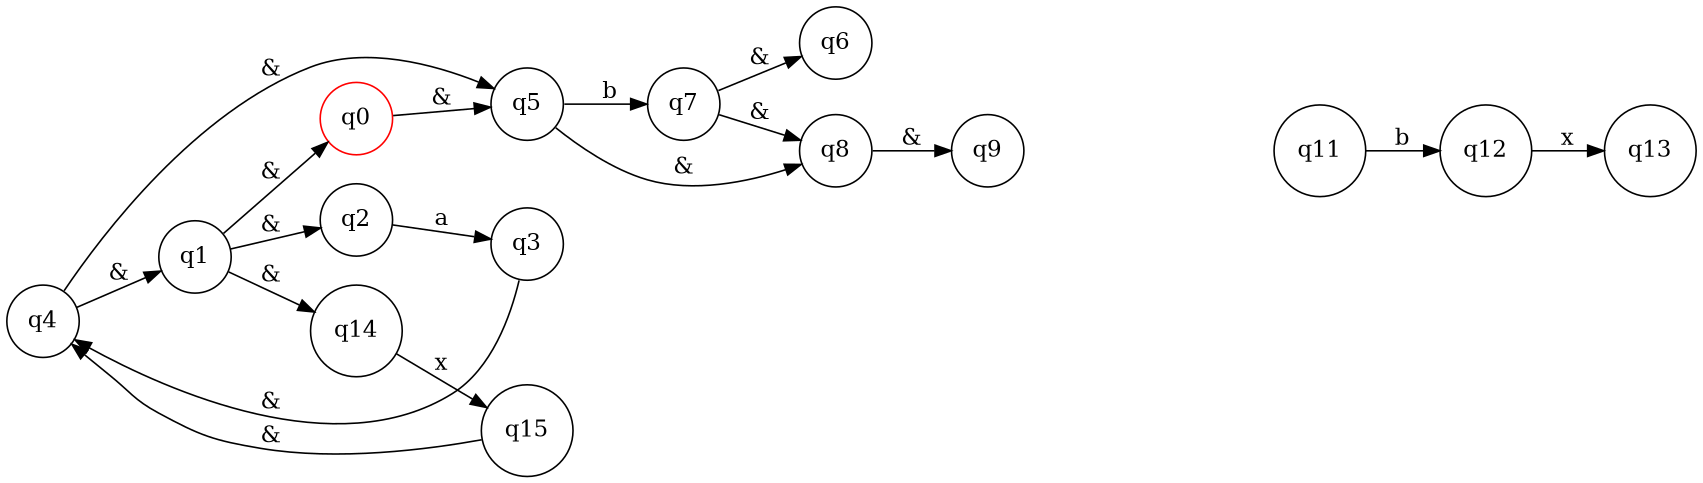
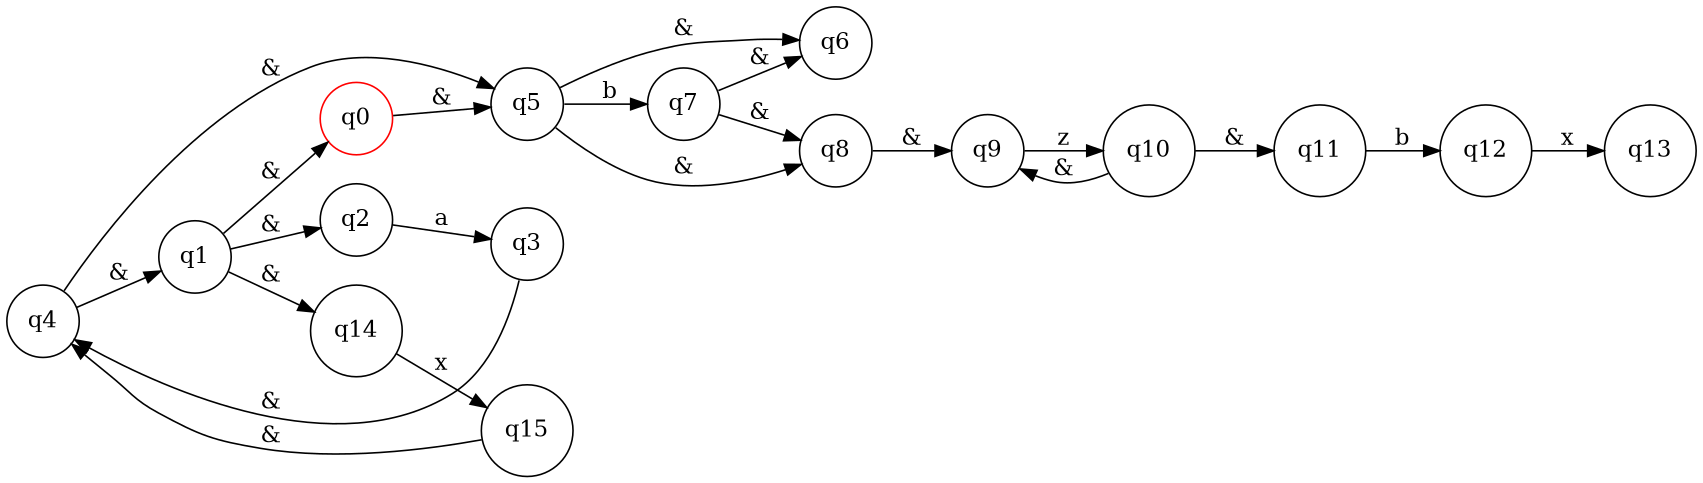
none -> (668, 48)
none -> (1149, 151)
